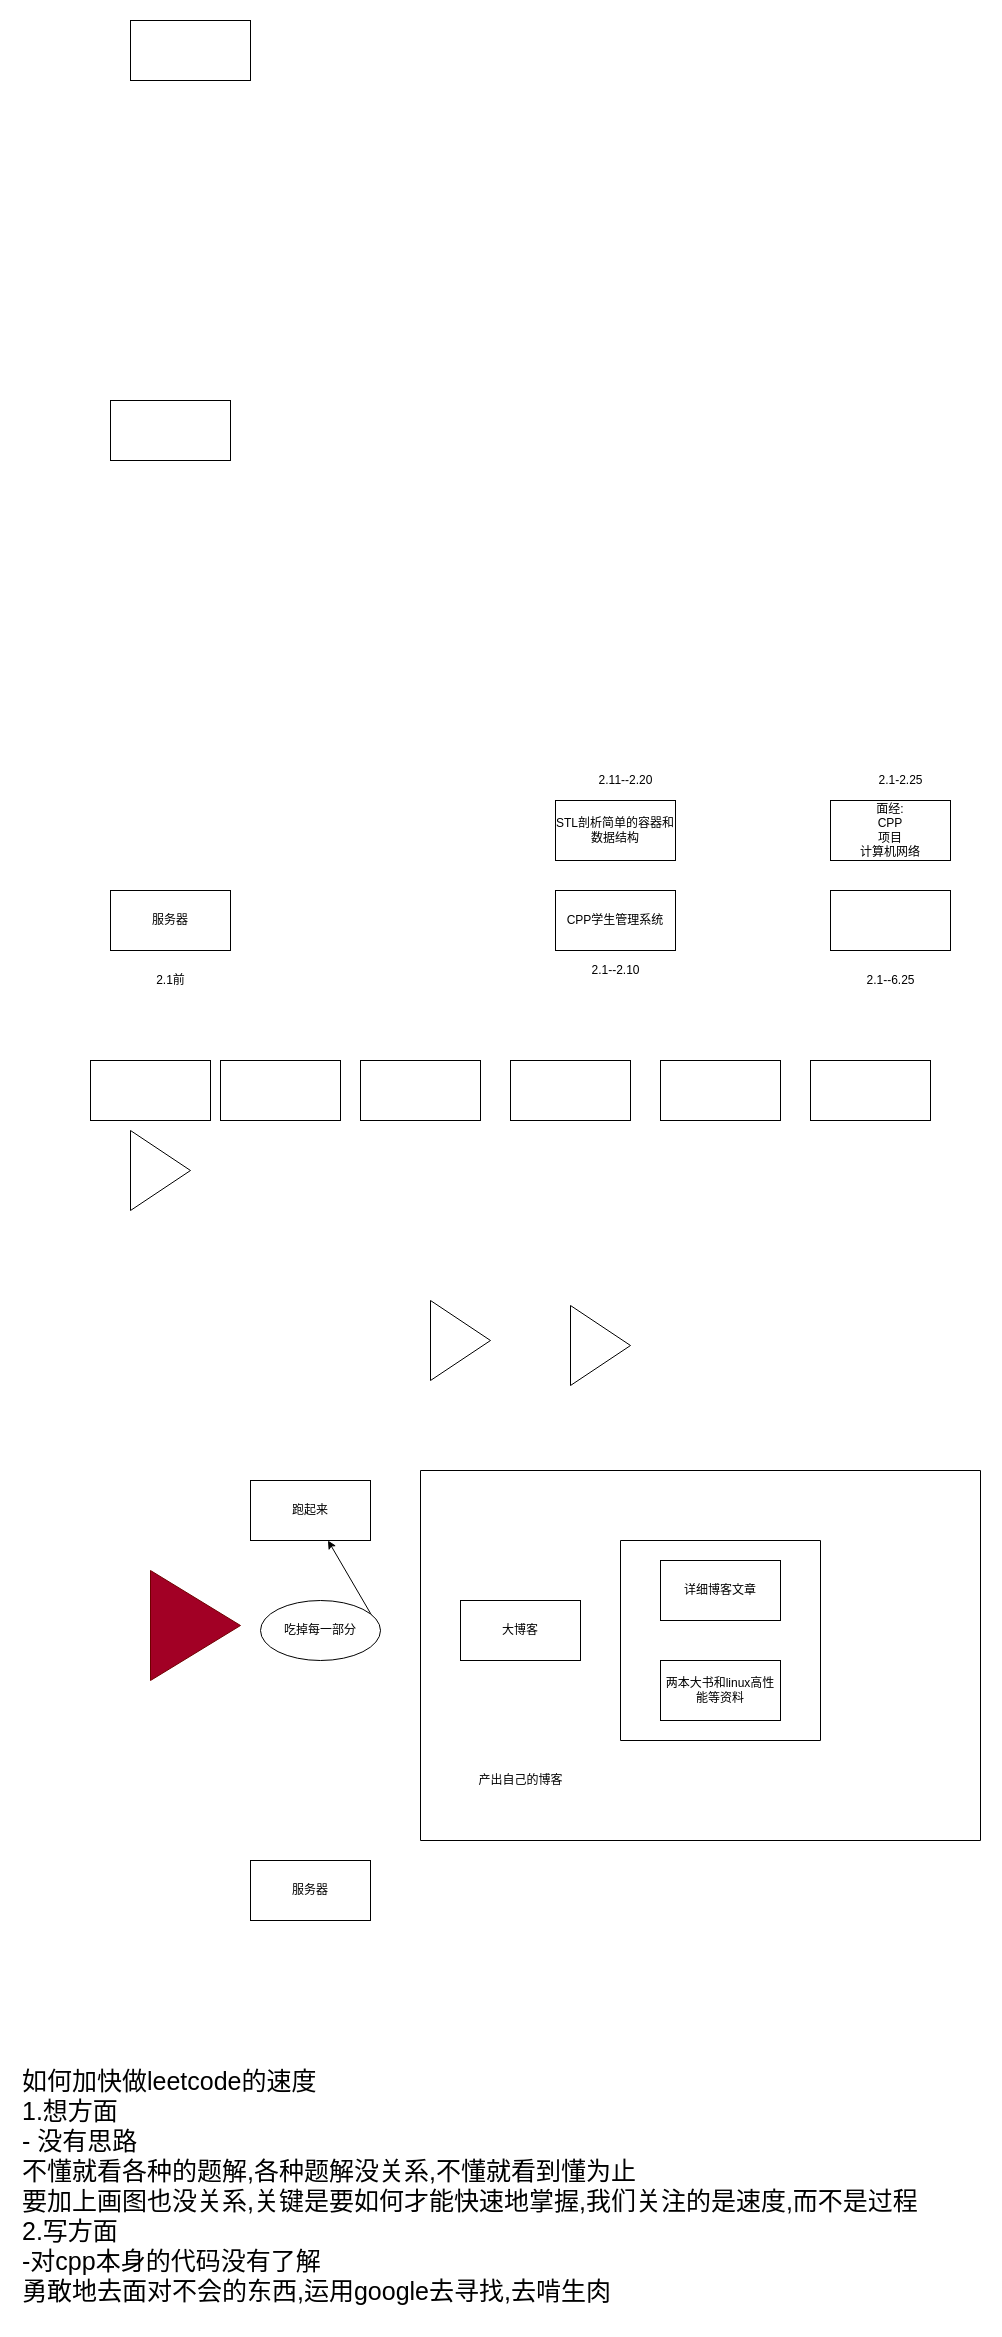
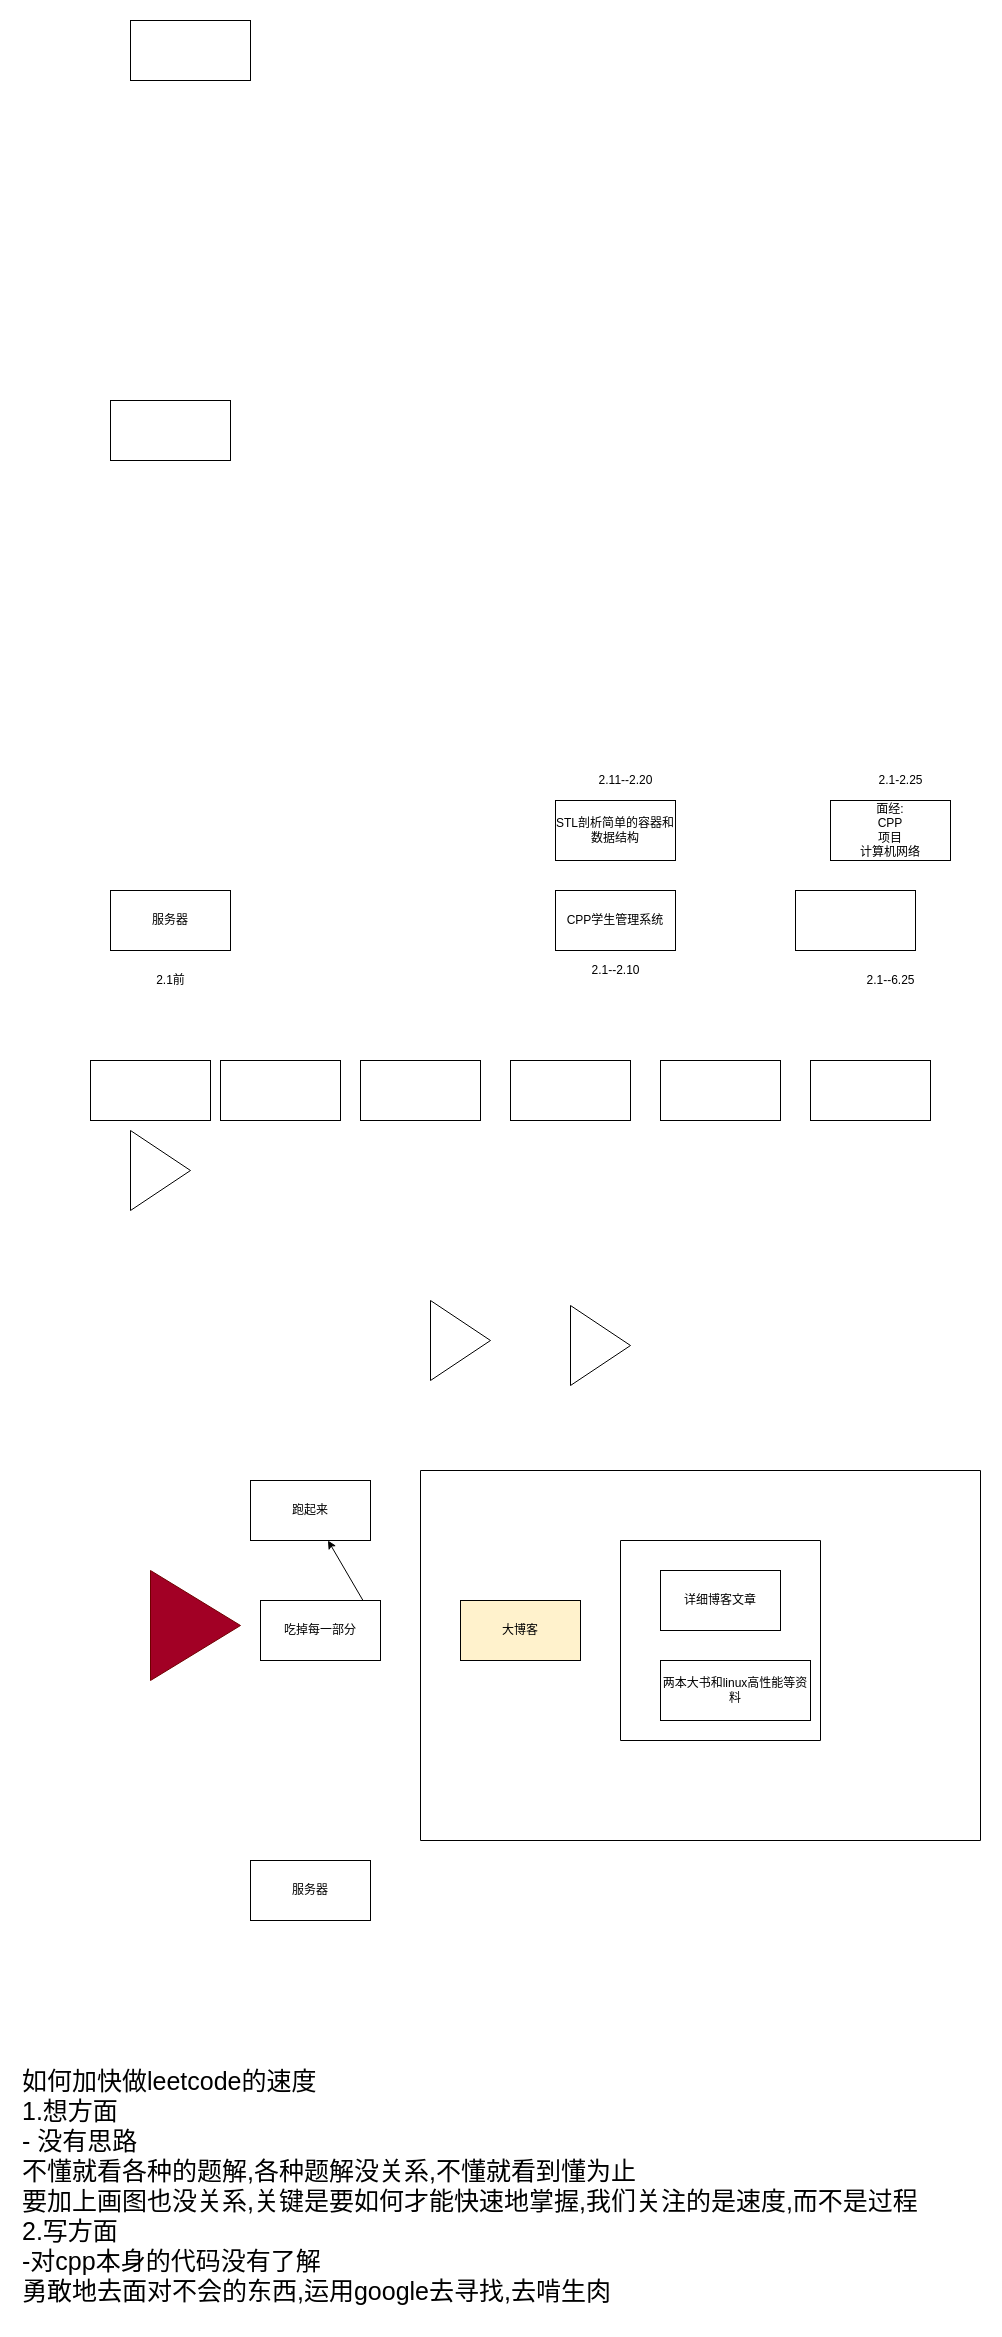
(891, 921) -> (856, 921)
(721, 1591) -> (721, 1601)
(321, 1631) -> (321, 1631)
(521, 1631) -> (521, 1631)
(721, 1691) -> (736, 1691)
(521, 1781) -> none
